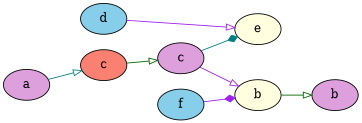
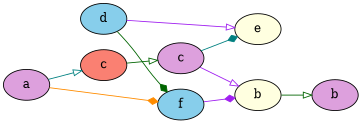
none -> (138, 56)
none -> (99, 94)
